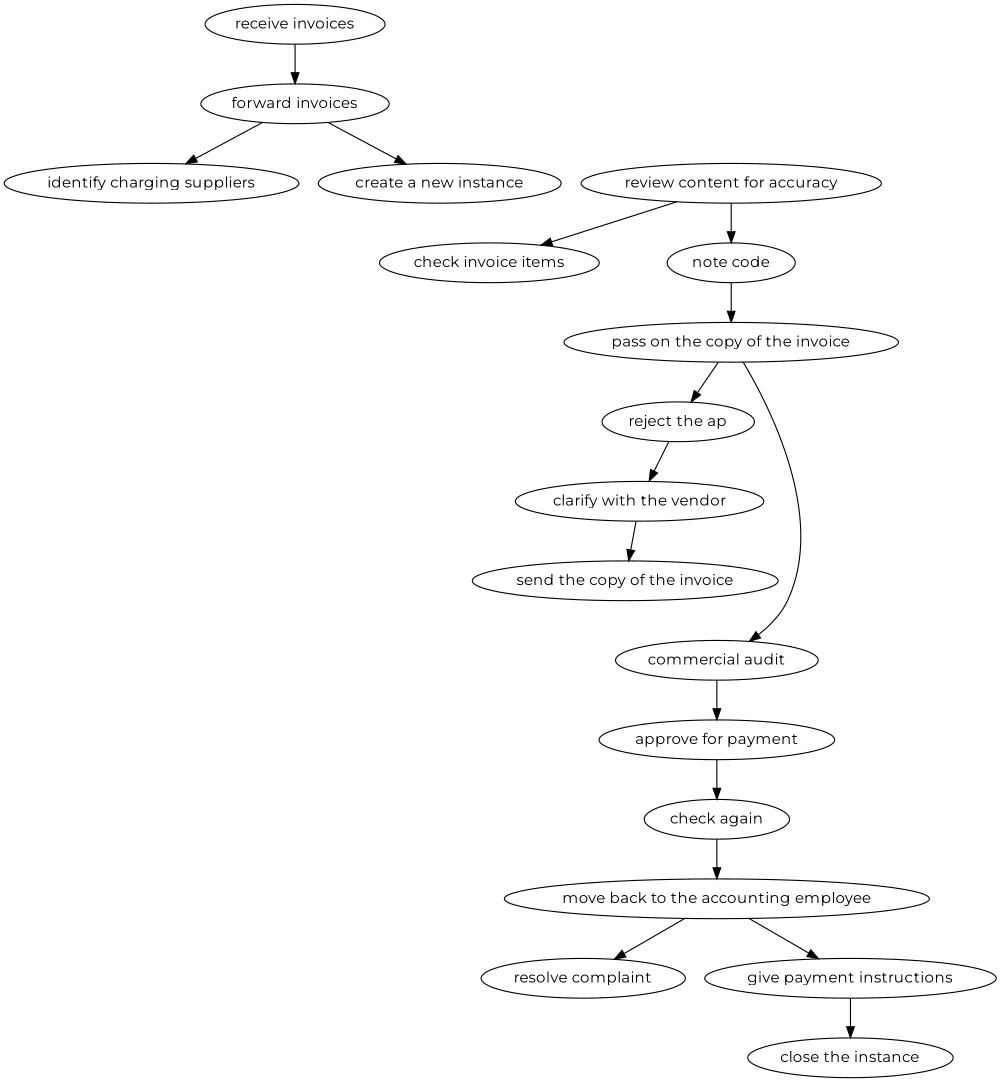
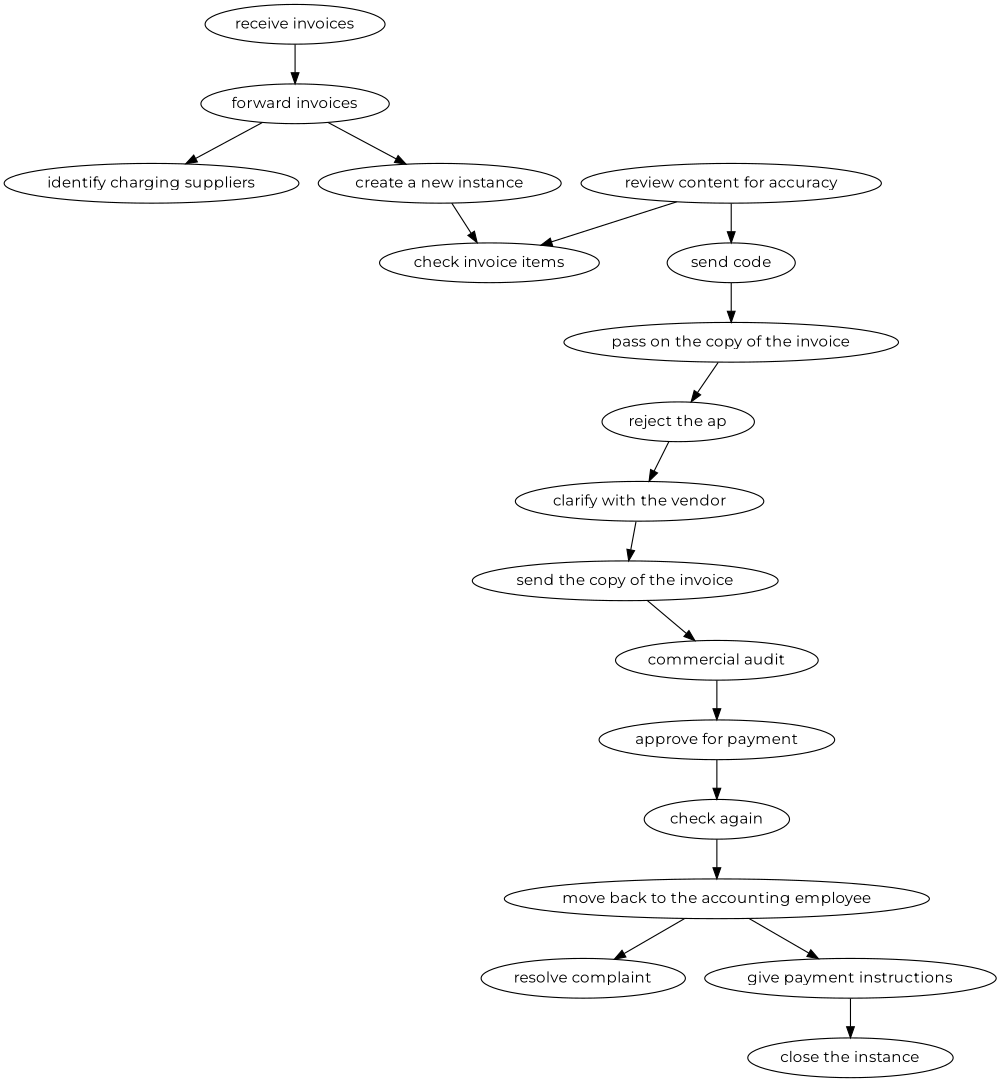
none -> (461, 218)
(731, 263) -> (731, 263)
(797, 499) -> (667, 617)
